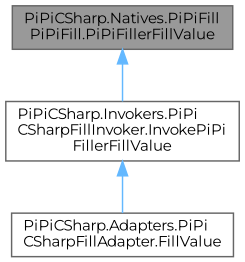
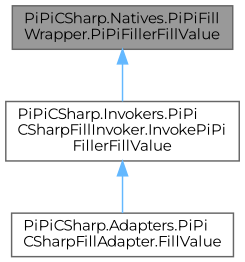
(123, 28) -> (123, 28)
